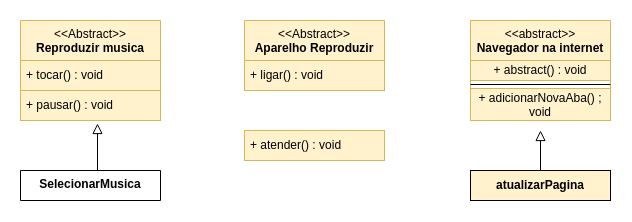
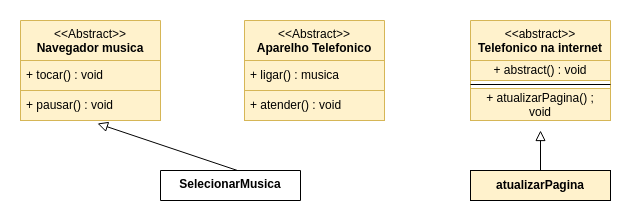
(91, 42) -> (91, 42)
(315, 42) -> (315, 42)
(541, 42) -> (541, 42)
(293, 76) -> (300, 76)
(541, 105) -> (541, 105)
(315, 146) -> (315, 106)
(91, 186) -> (231, 186)
